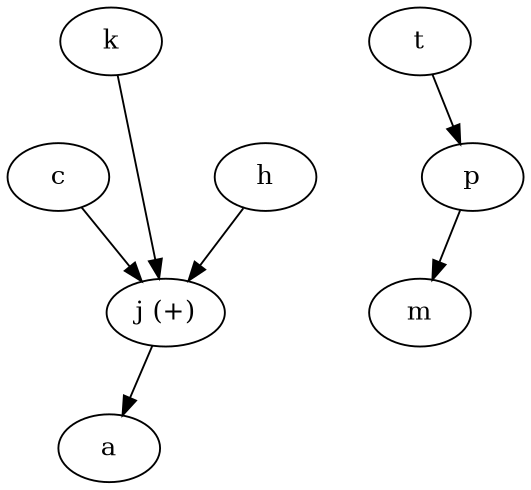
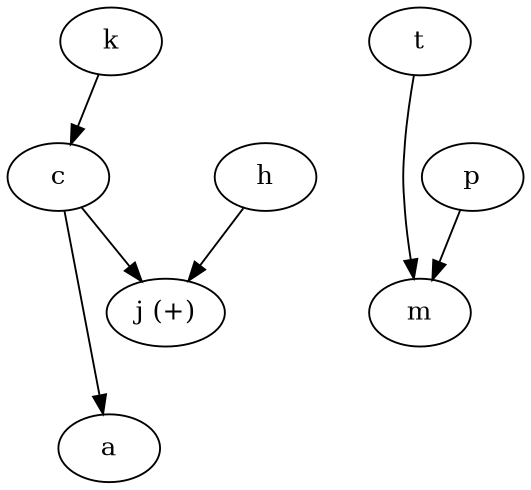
(443, 100) -> (403, 168)
(137, 168) -> (88, 100)
(141, 372) -> (82, 303)
